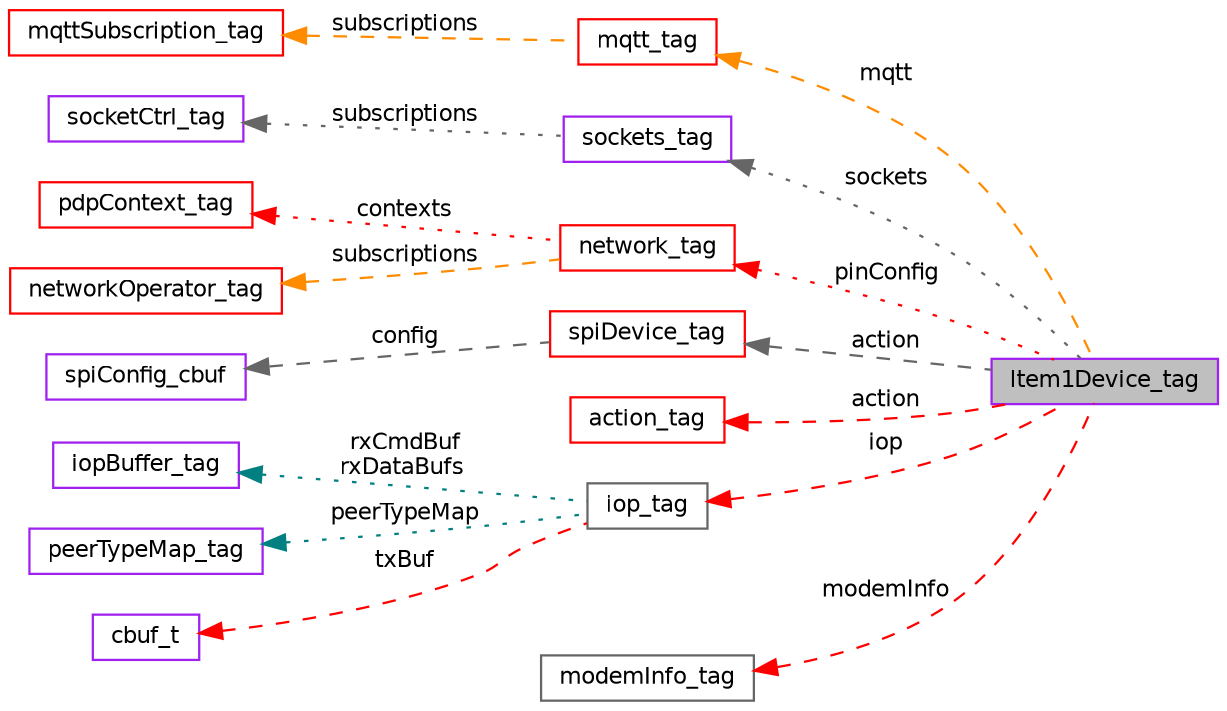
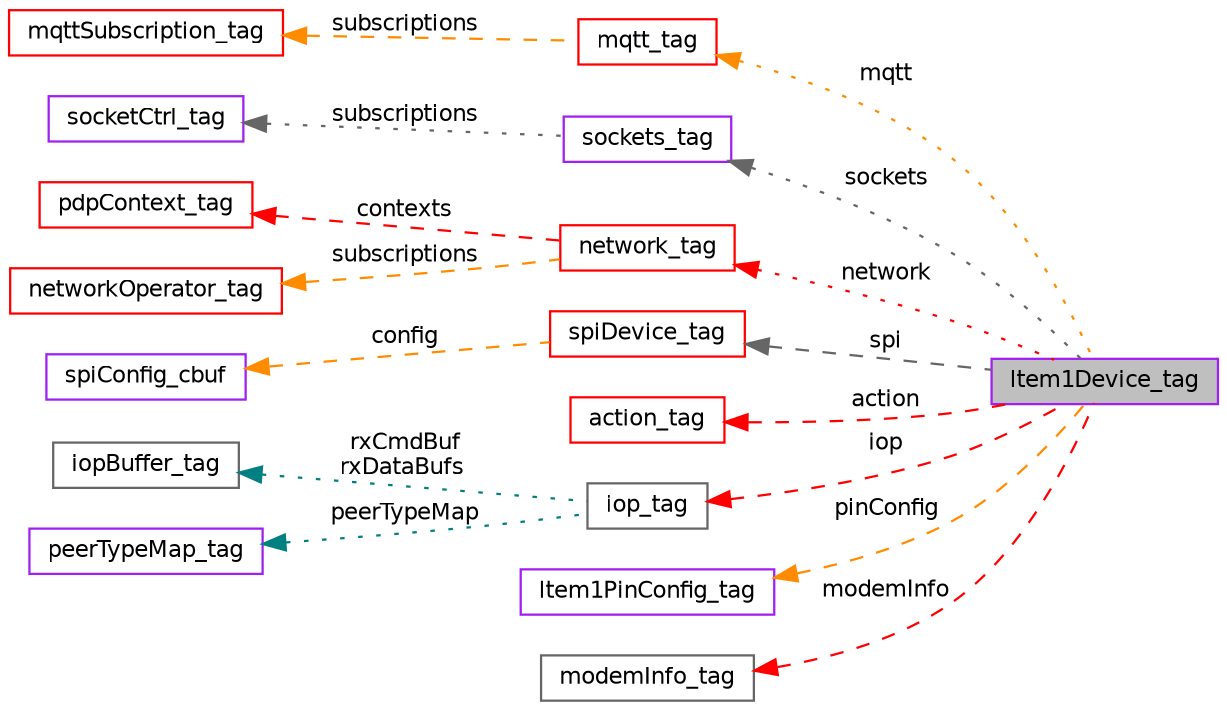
(957, 163) -> (957, 163)
(418, 228) -> (418, 228)
(883, 274) -> (883, 274)
(883, 342) -> (883, 342)
(409, 354) -> (409, 354)
(146, 465) -> (146, 465)
none -> (647, 592)
(146, 637) -> none
